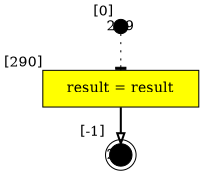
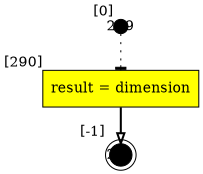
(121, 89) -> (121, 89)
